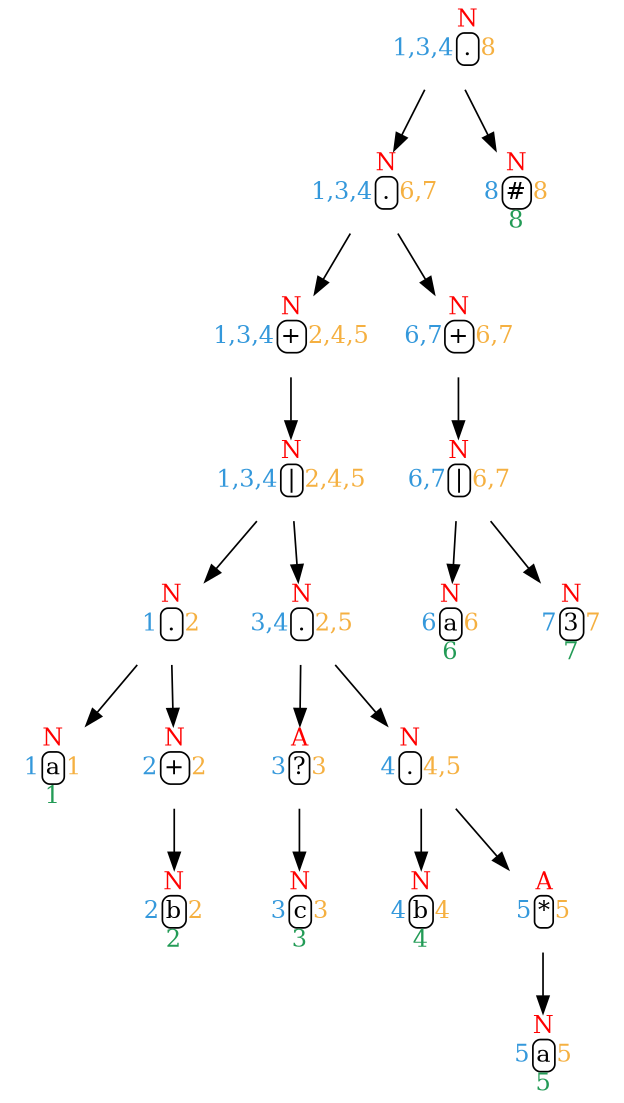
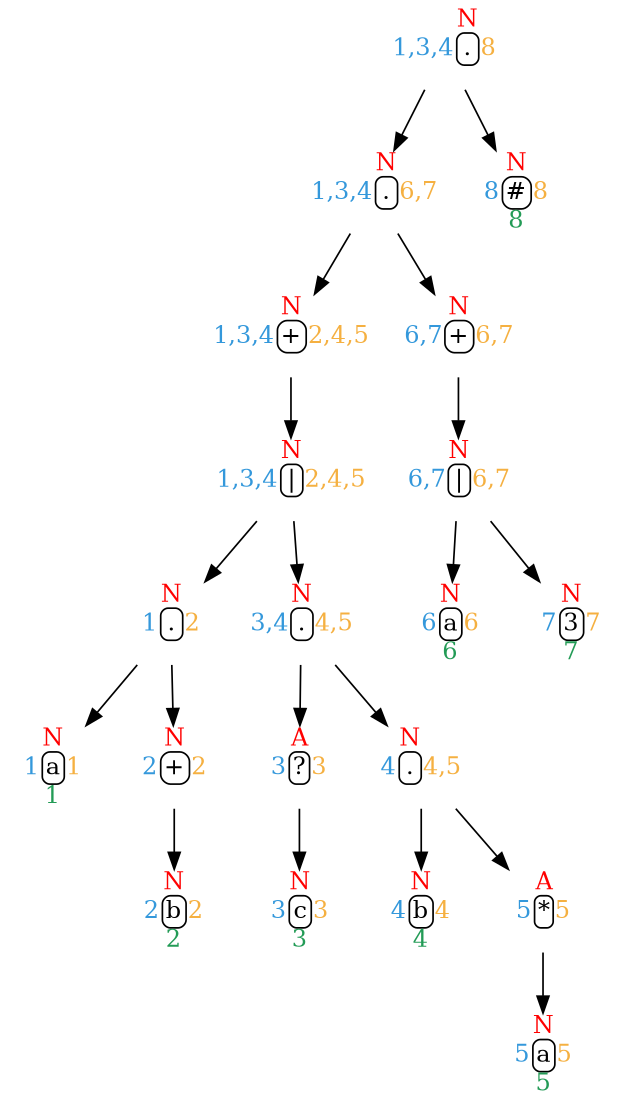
(334, 623) -> (334, 623)
